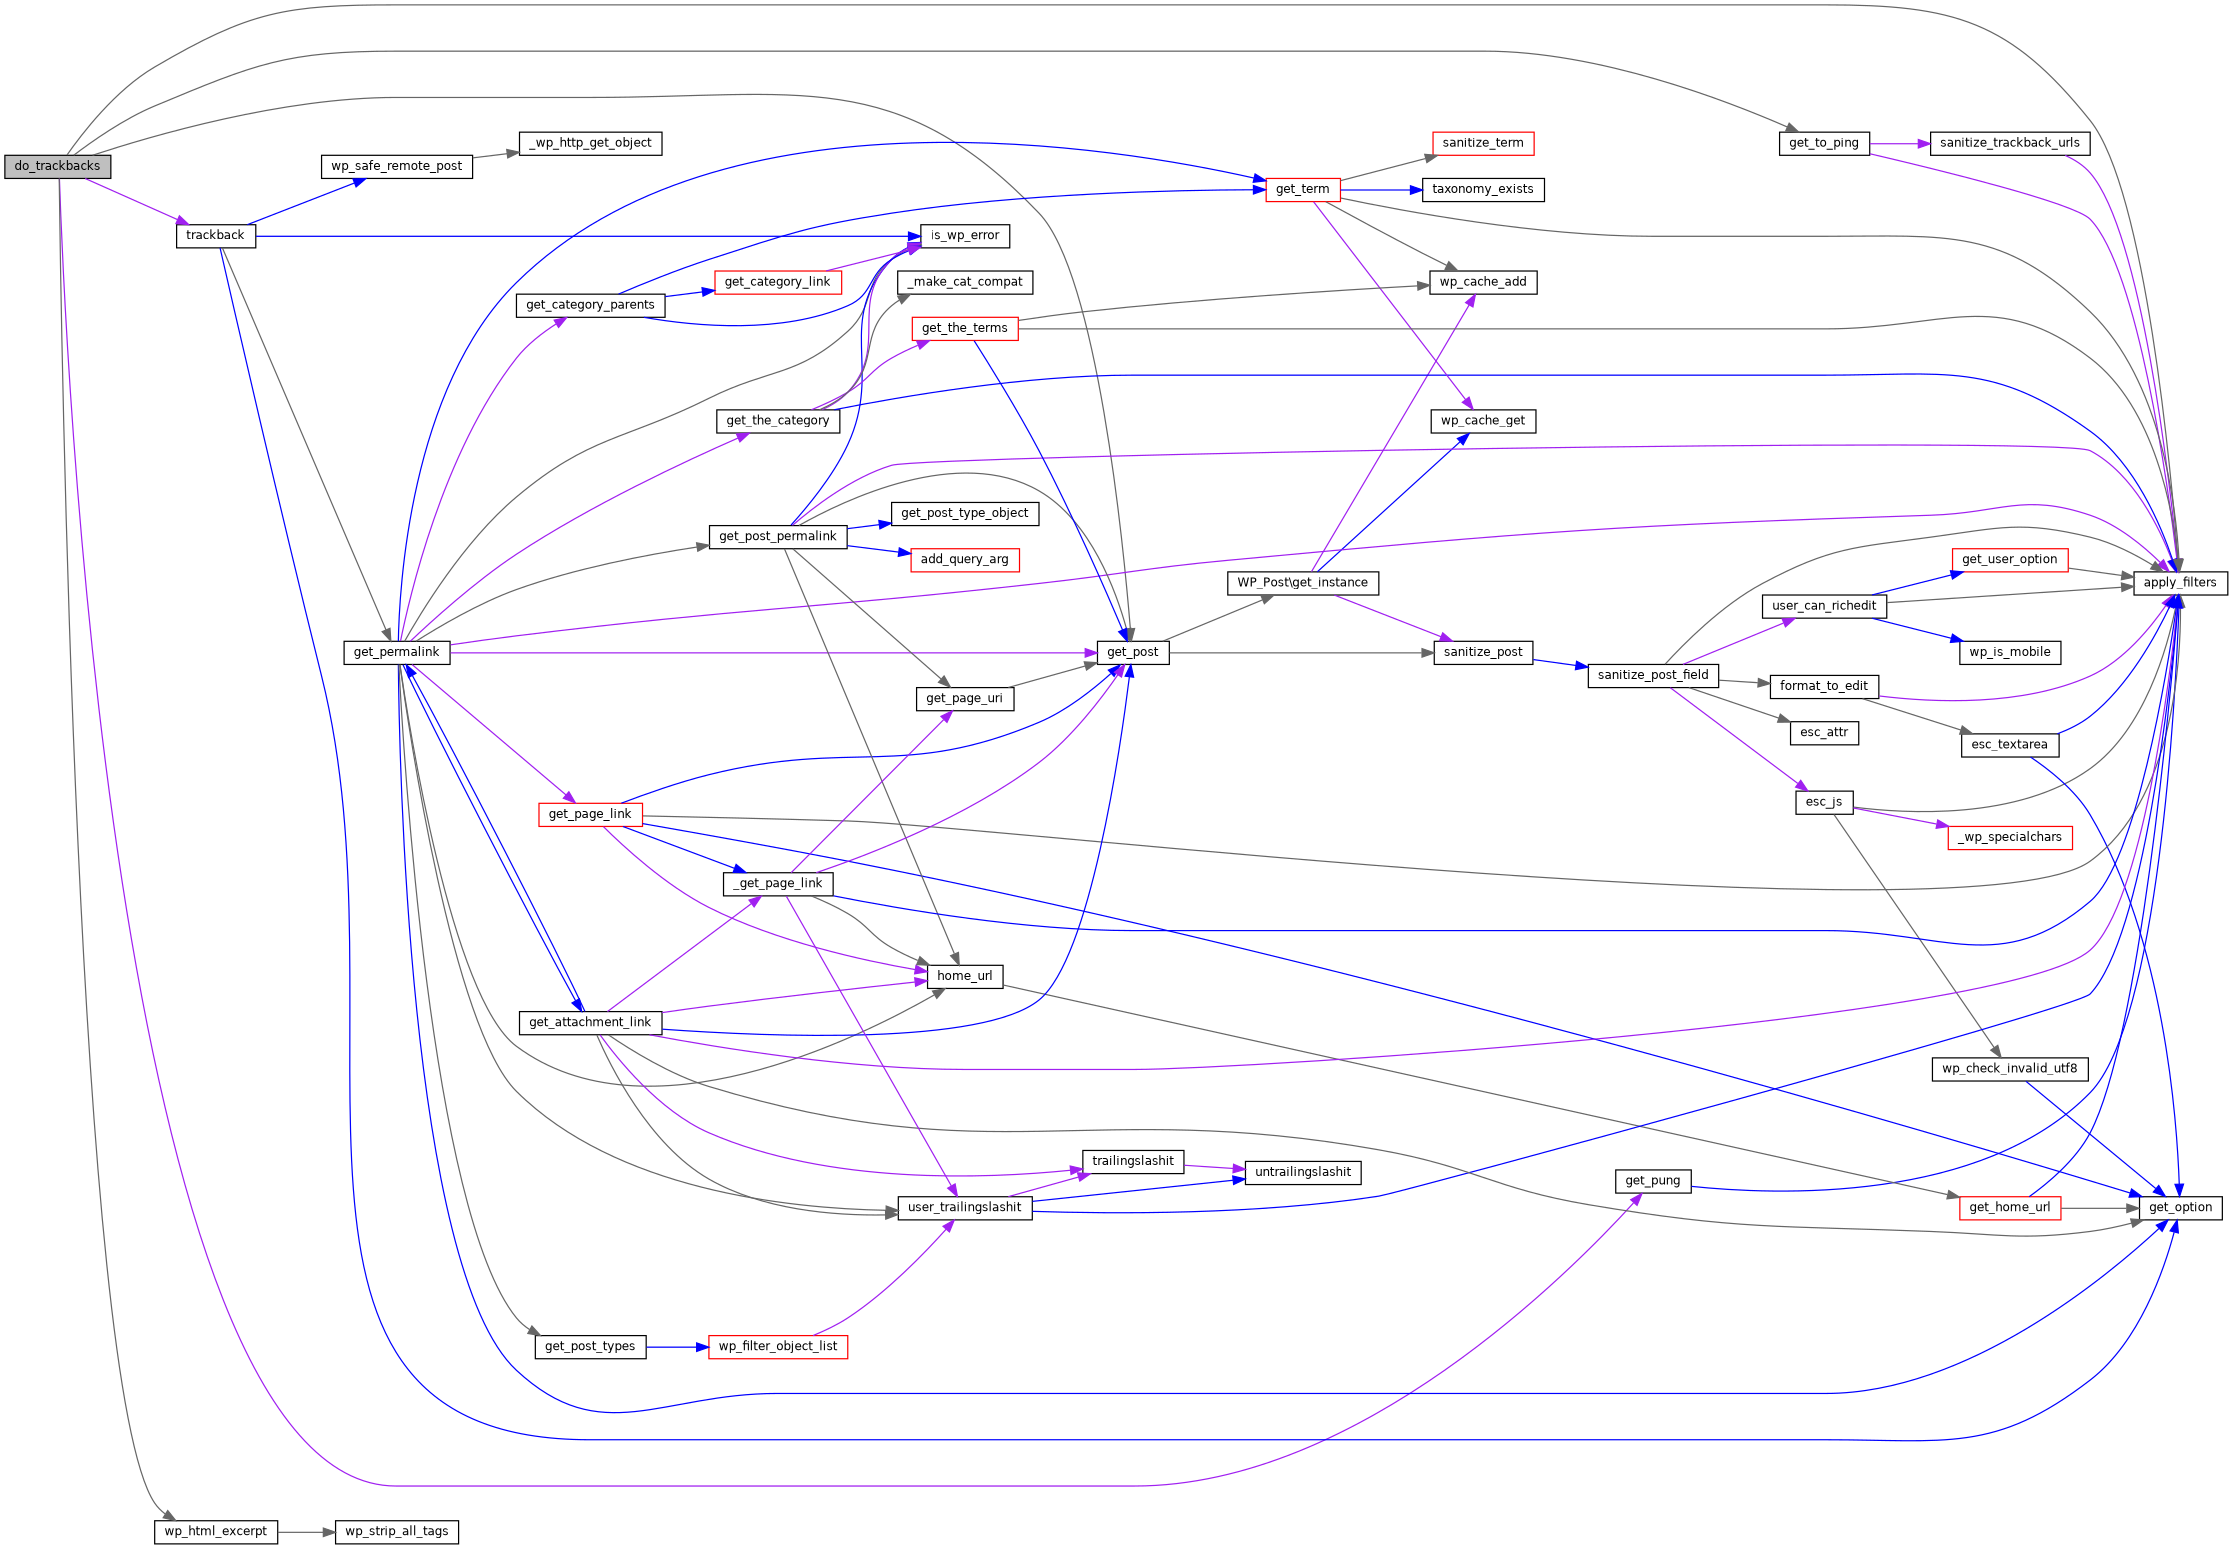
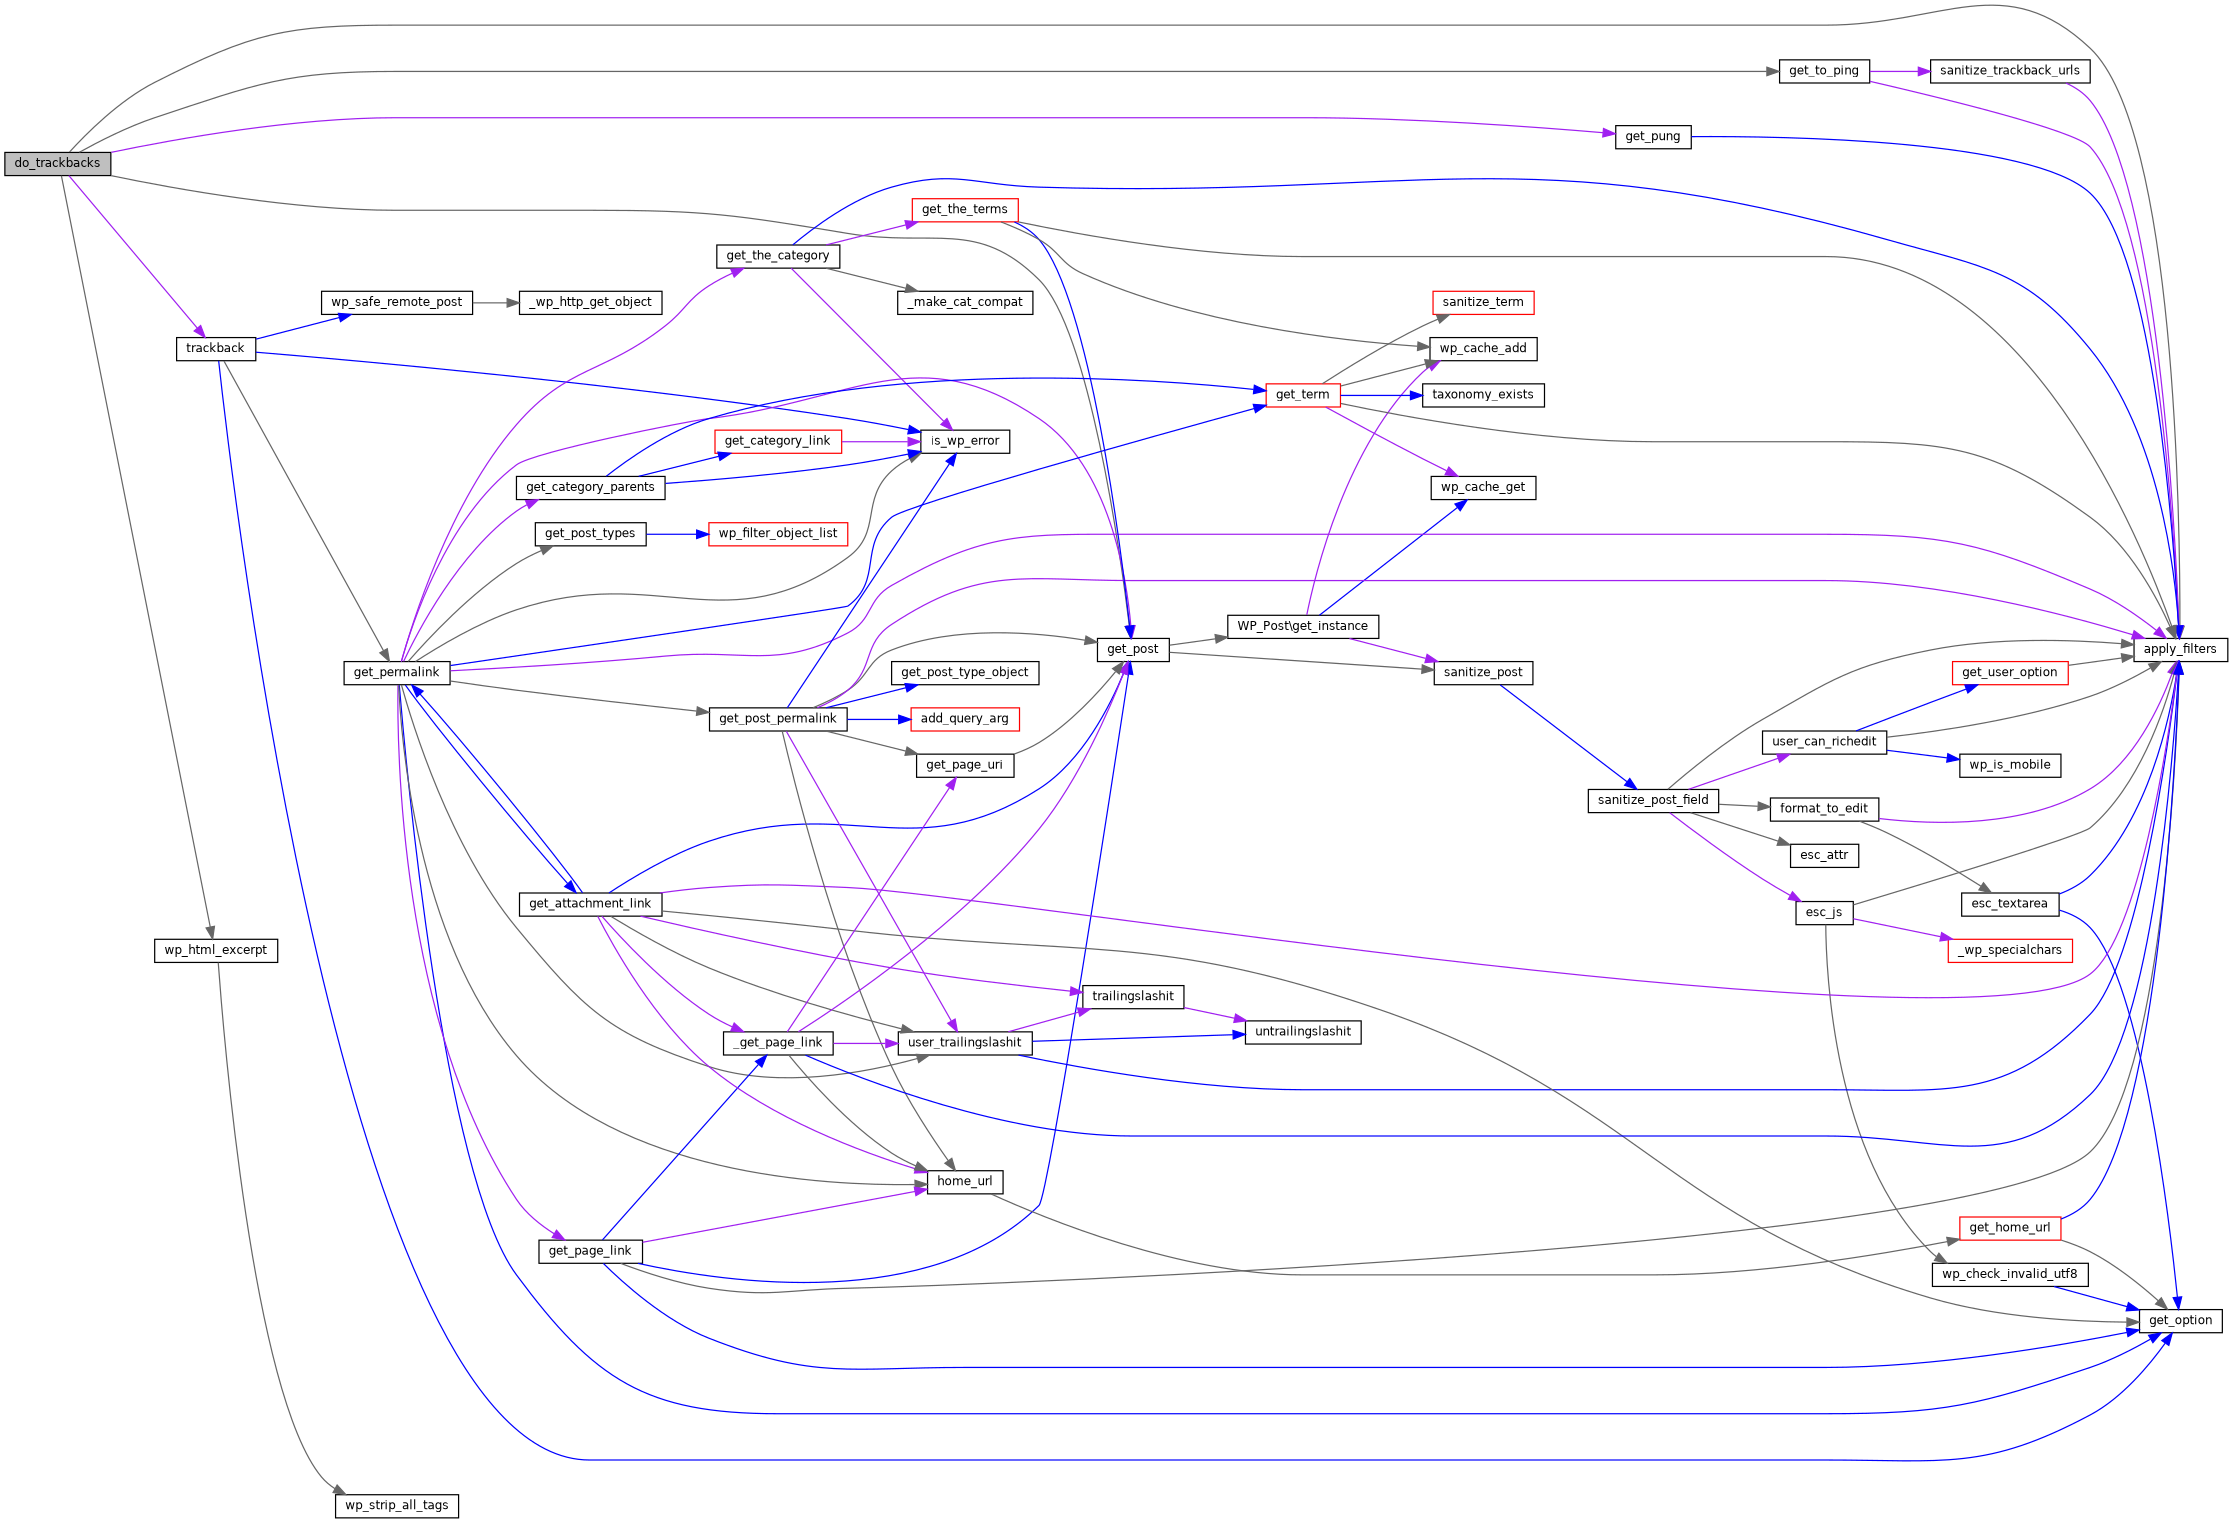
(591, 815) -> (591, 1252)
(885, 1289) -> (869, 876)
